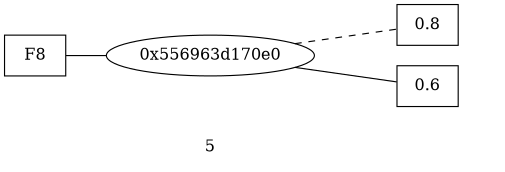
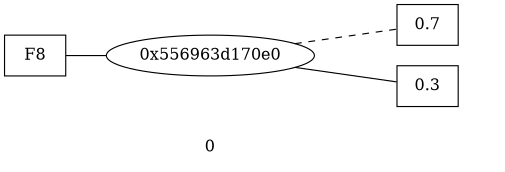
(428, 25) -> (428, 25)
(428, 86) -> (428, 86)
(210, 147) -> (210, 147)
